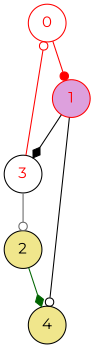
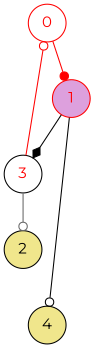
(33, 281) -> none
